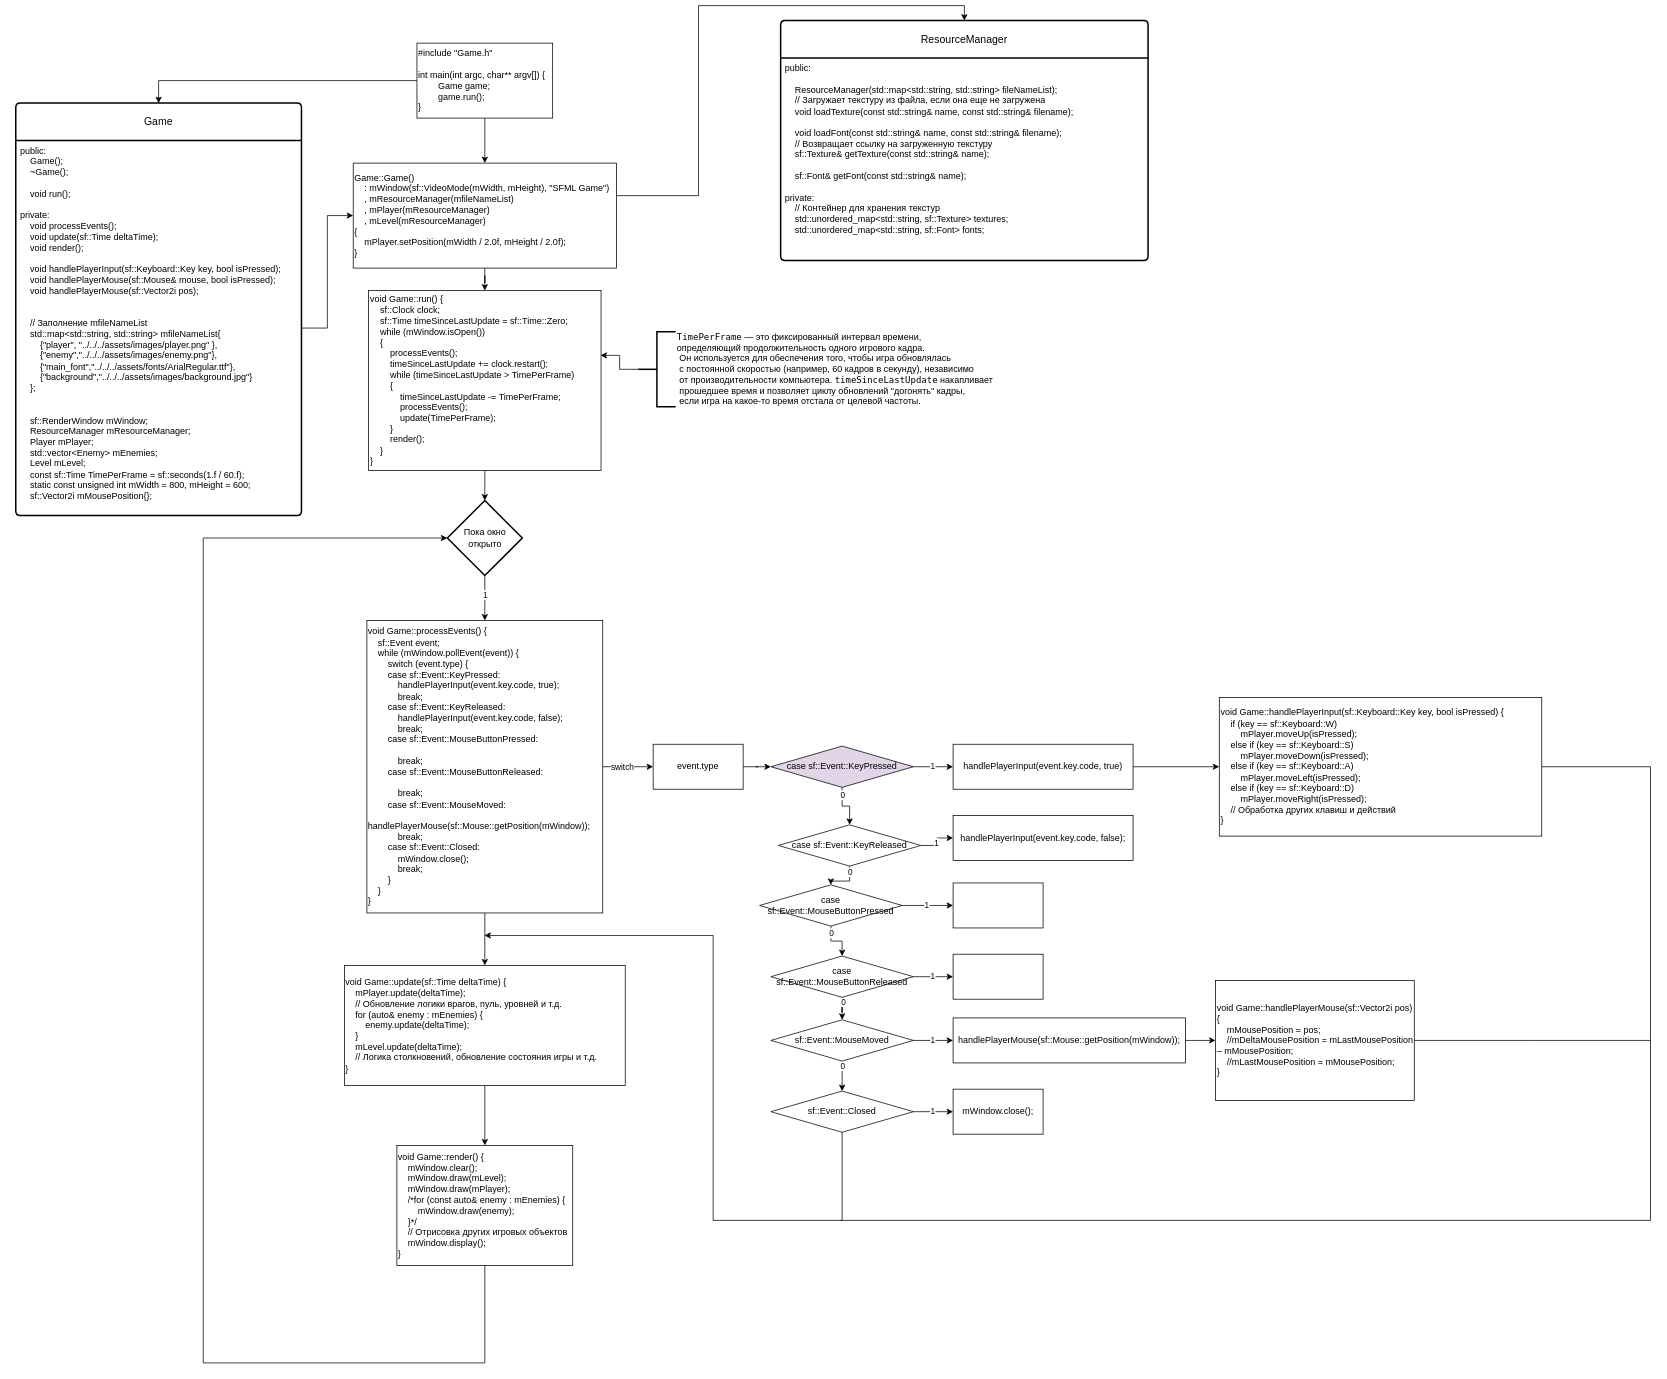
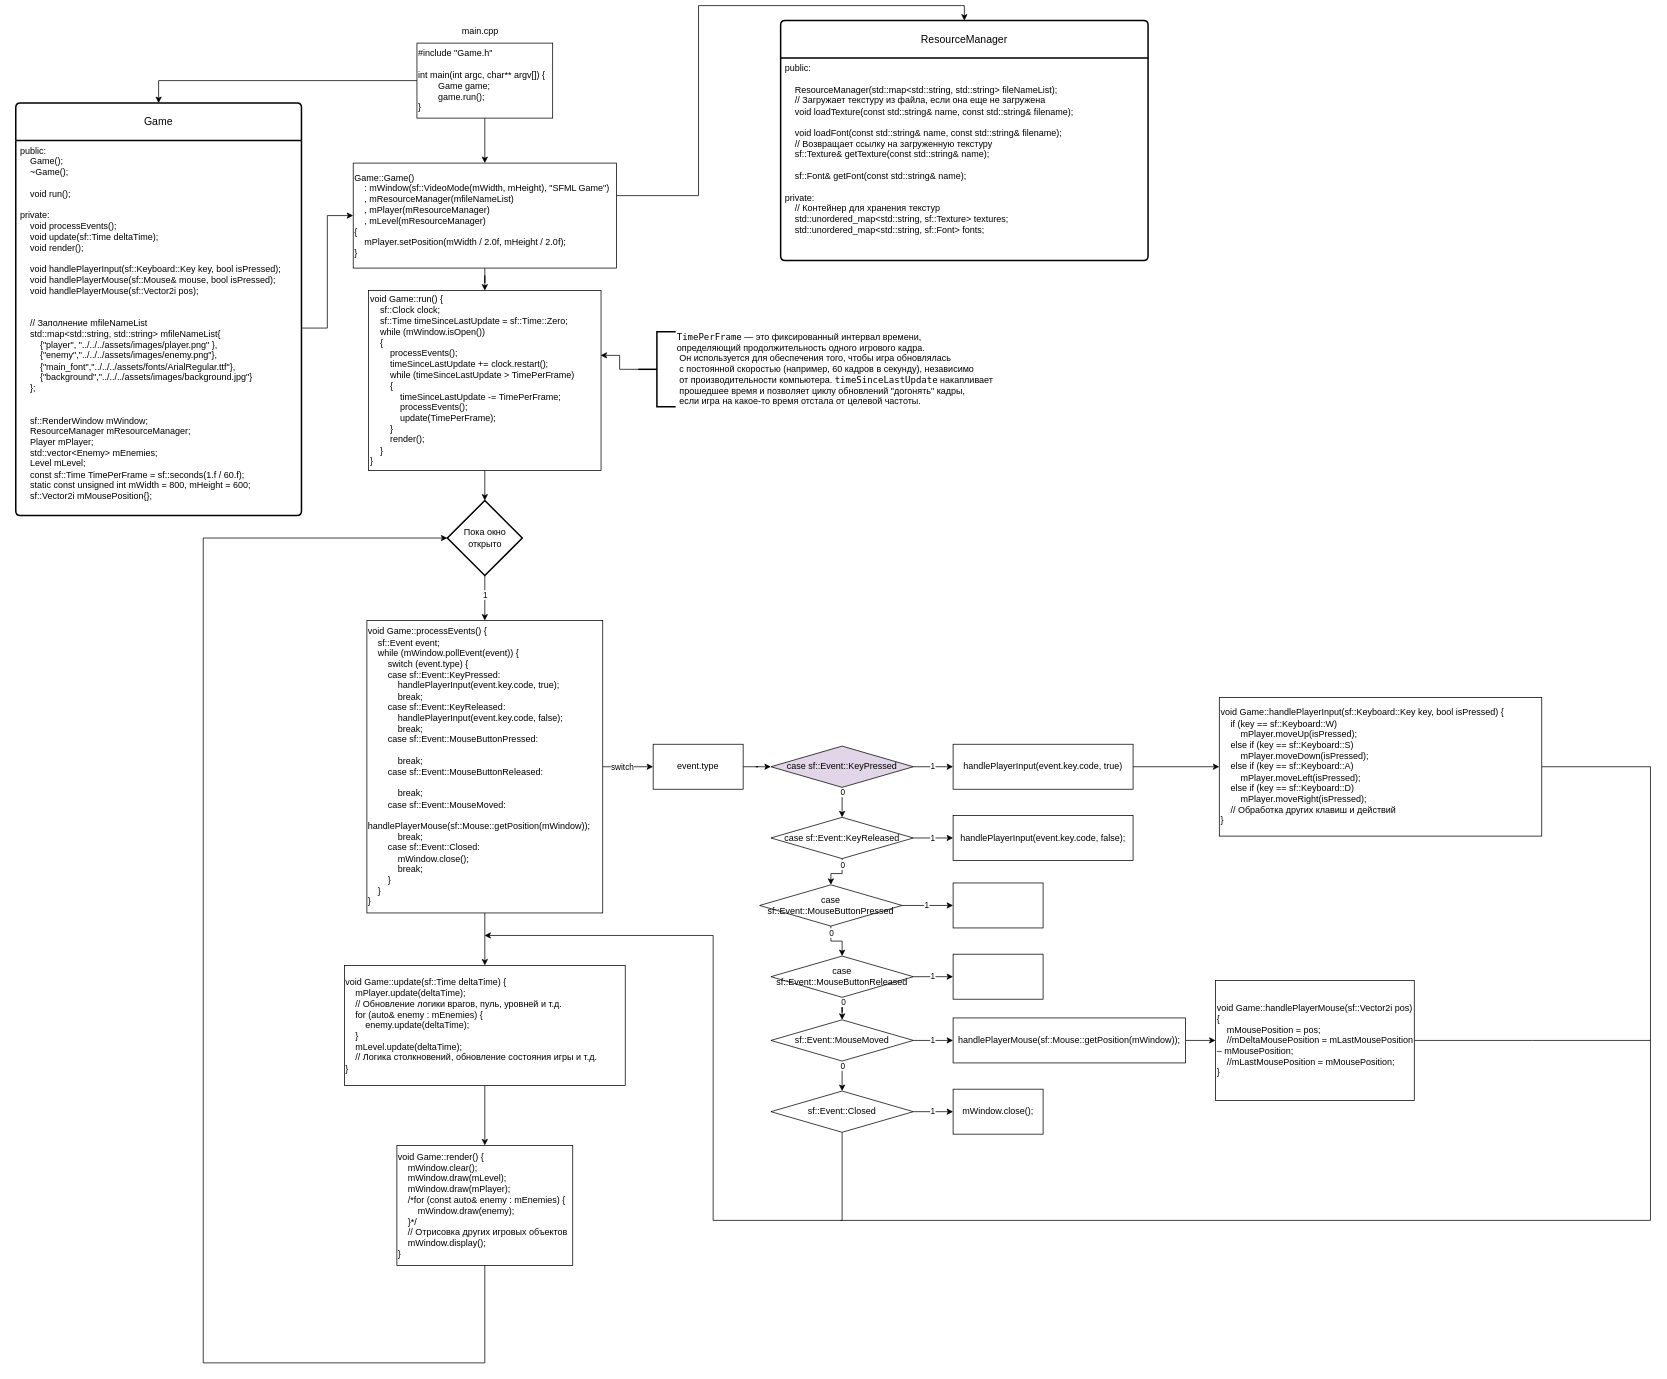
none -> (480, 32)
(849, 846) -> (842, 838)
